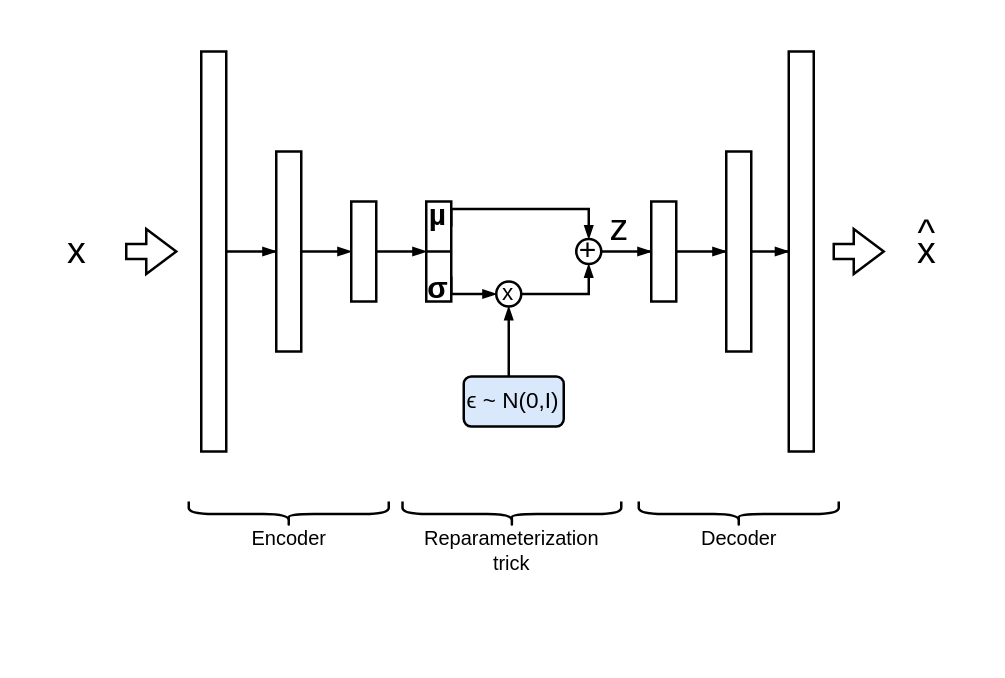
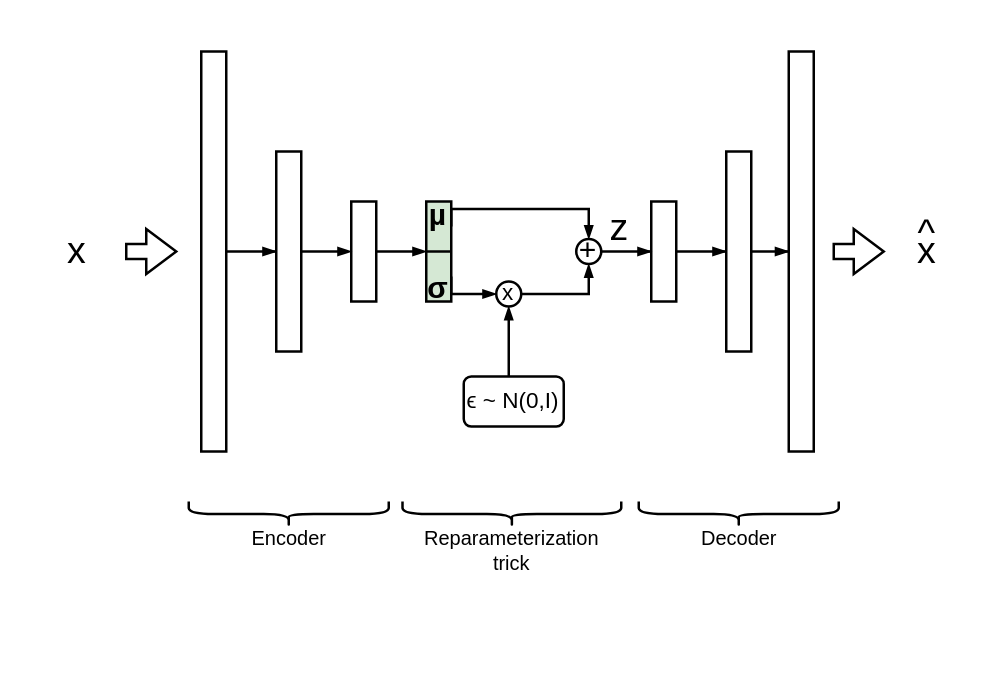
(439, 251) -> (439, 251)
(514, 401) -> (514, 401)
